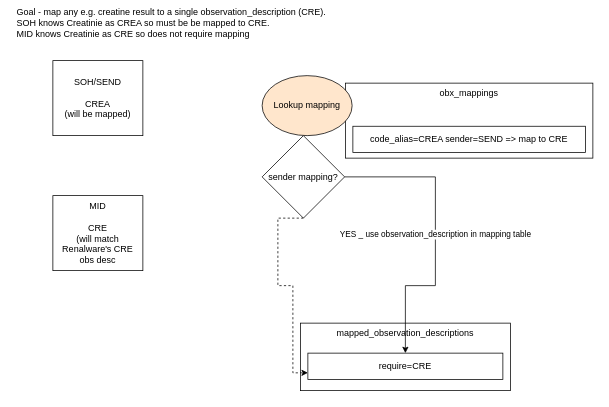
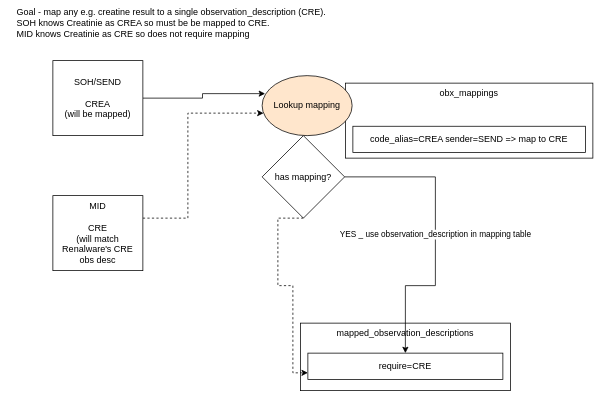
none -> (228, 93)
none -> (257, 113)
(303, 177) -> (303, 177)
